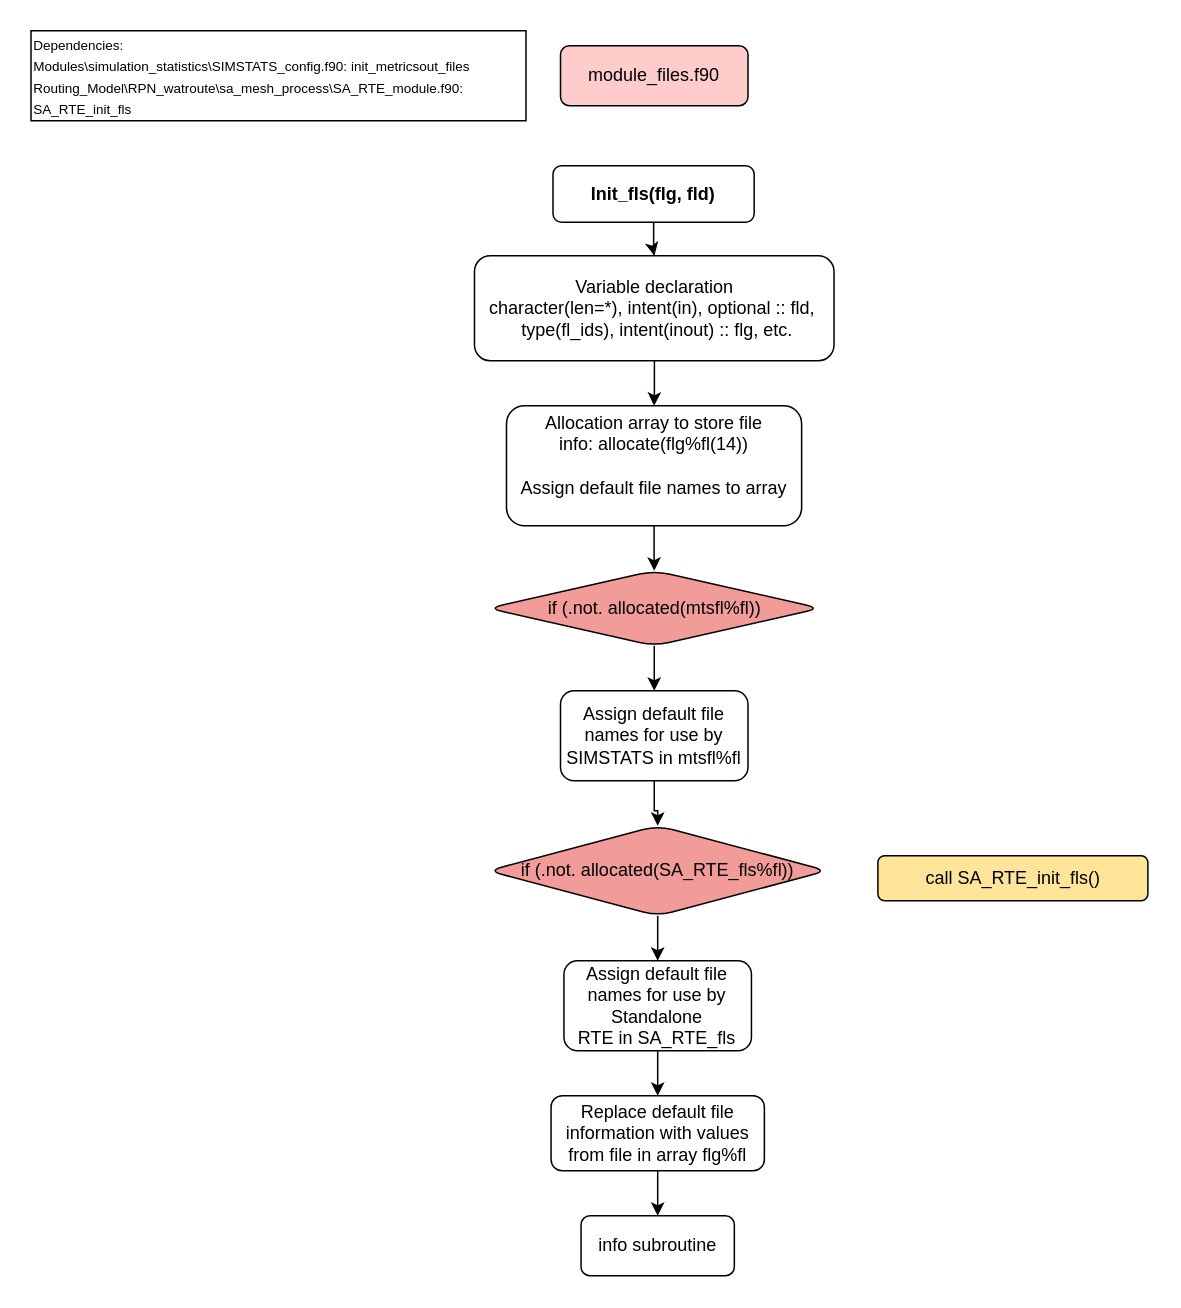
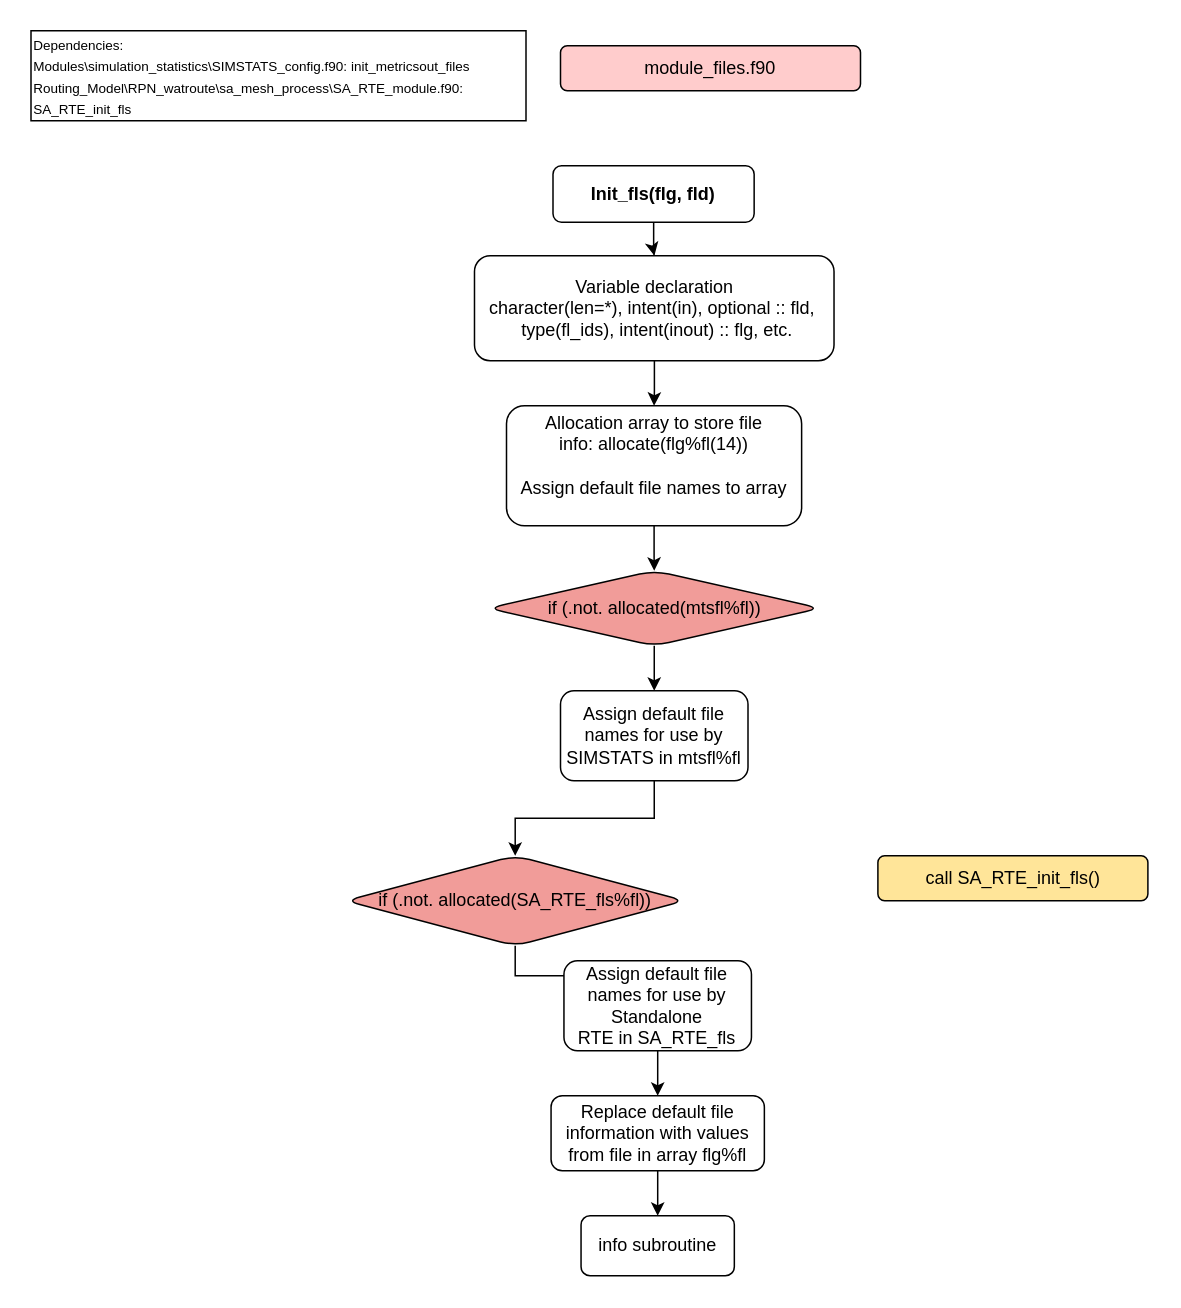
(654, 76) -> (710, 68)
(657, 871) -> (515, 901)
